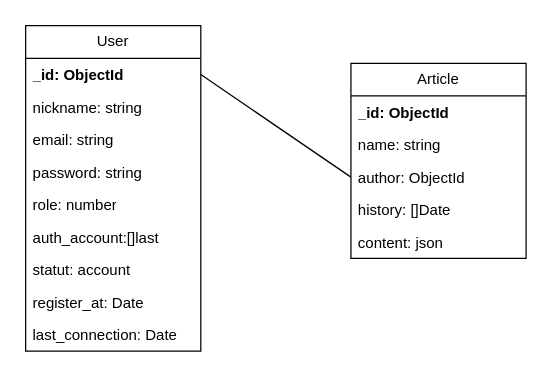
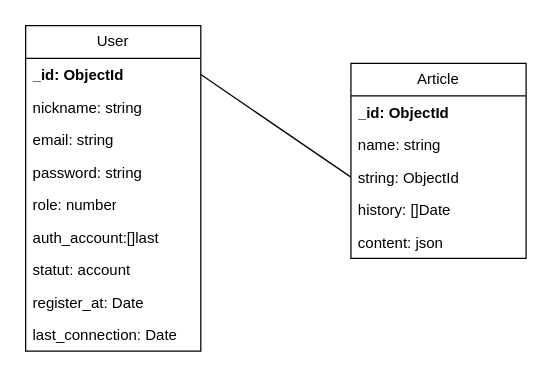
(421, 178) -> (419, 178)
